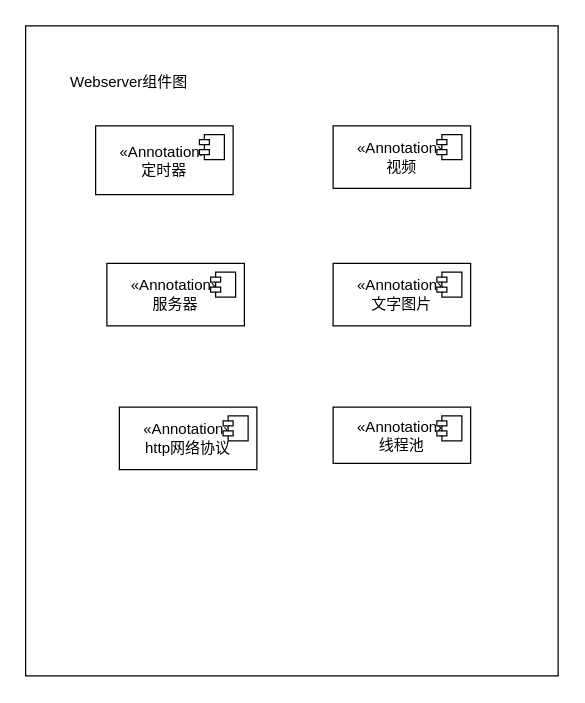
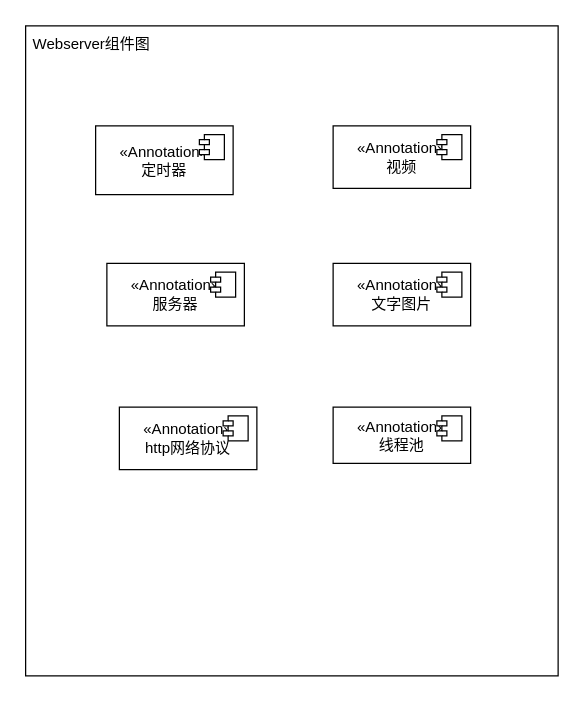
(129, 82) -> (92, 44)
